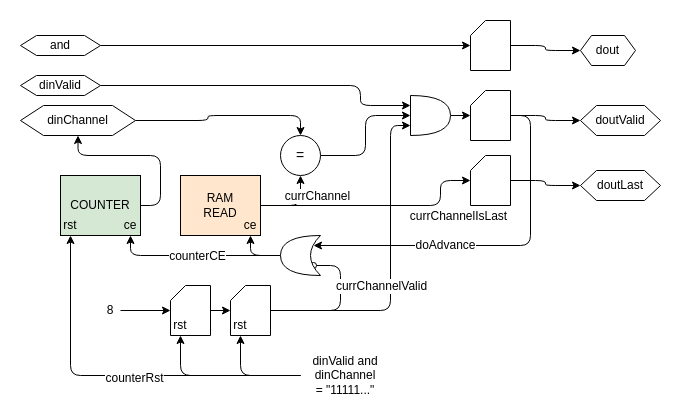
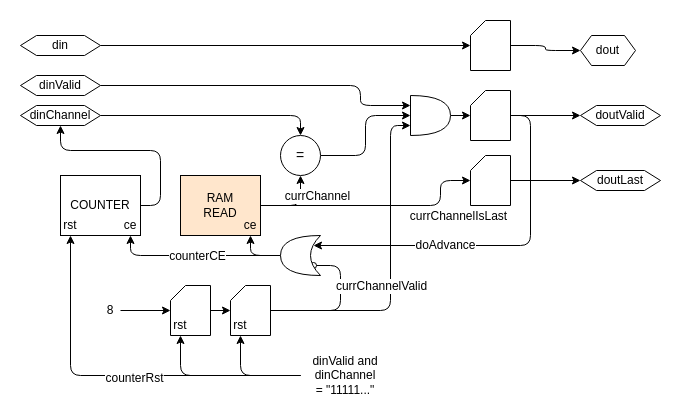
(61, 46) -> (61, 46)
(78, 121) -> (61, 116)
(621, 121) -> (621, 116)
(621, 186) -> (621, 181)
(101, 206) -> (101, 206)
